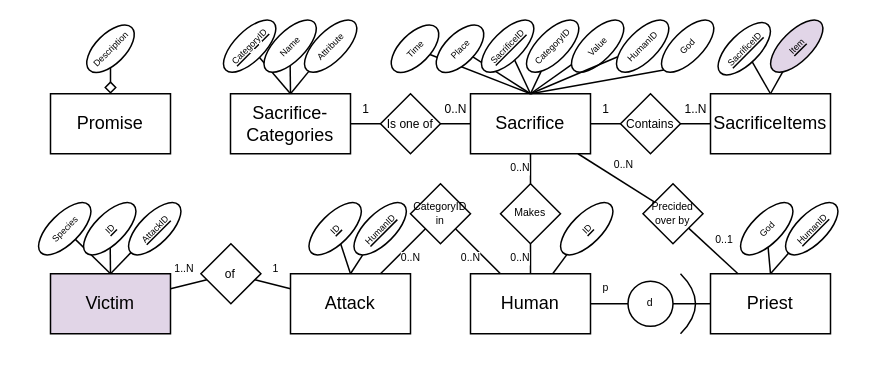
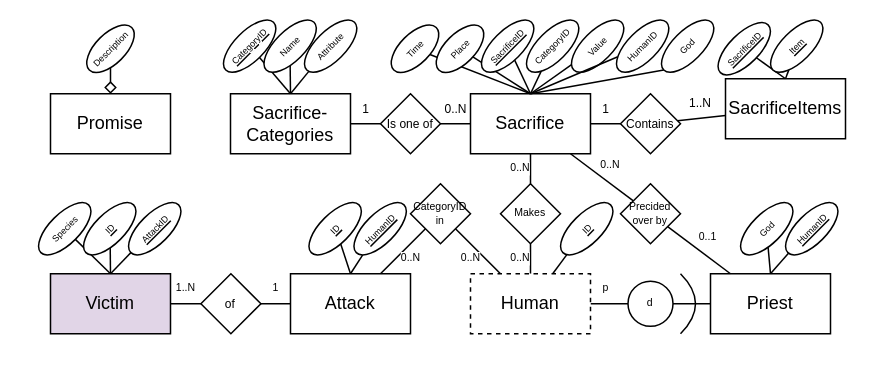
(797, 46) -> (797, 46)
(770, 124) -> (785, 109)
(673, 214) -> (650, 214)
(231, 274) -> (231, 304)
(530, 304) -> (530, 304)
